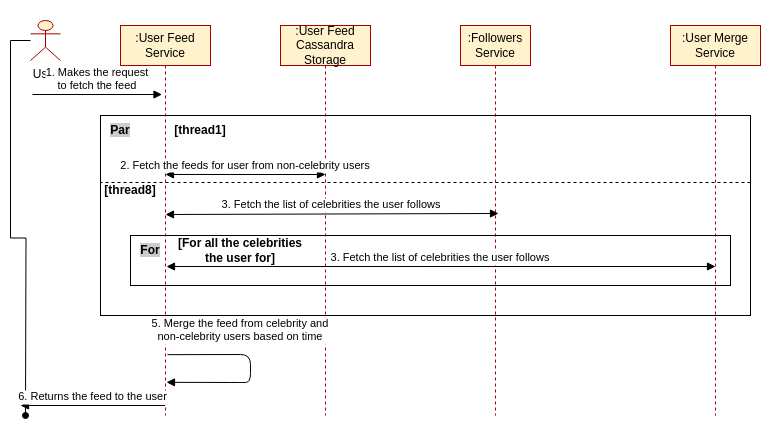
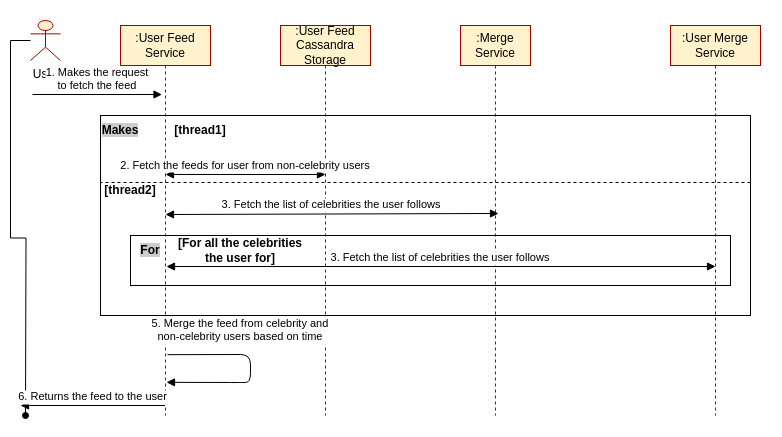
(496, 46) -> (496, 46)
(121, 131) -> (121, 131)
(131, 191) -> (131, 191)
